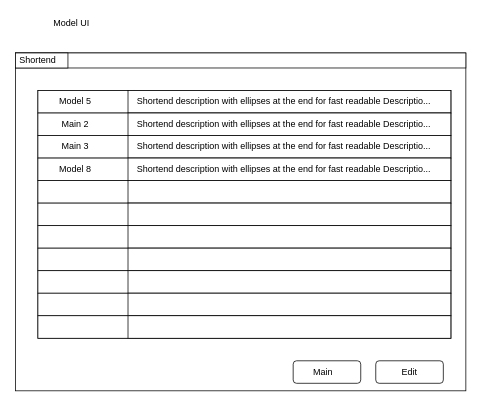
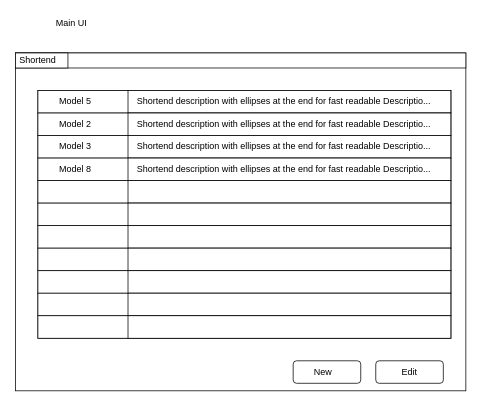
(72, 23) -> (72, 23)
(75, 124) -> (75, 124)
(75, 147) -> (75, 147)
(323, 372) -> (323, 372)
